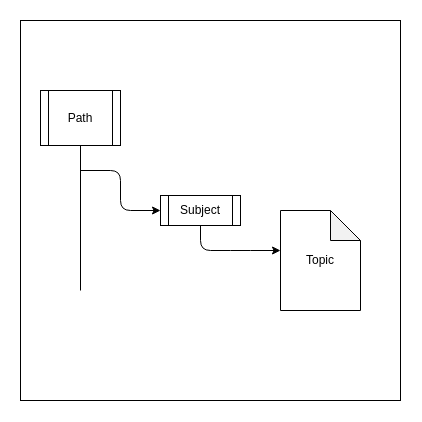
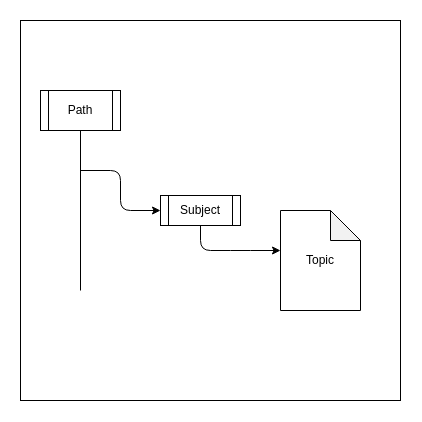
(81, 118) -> (81, 111)
